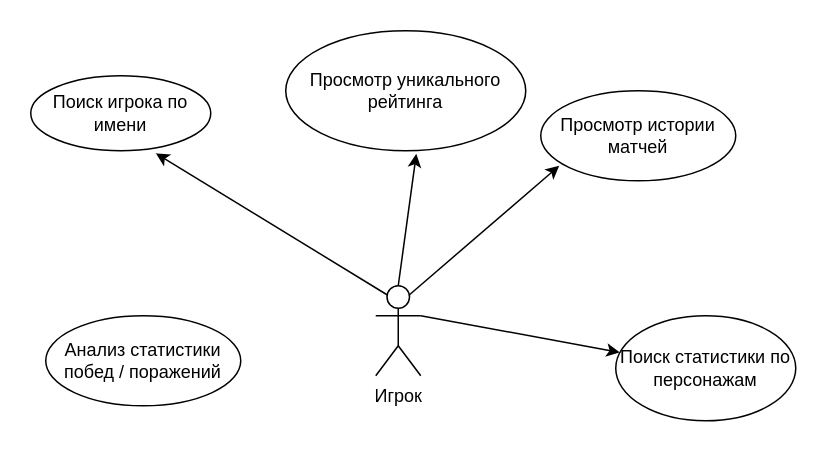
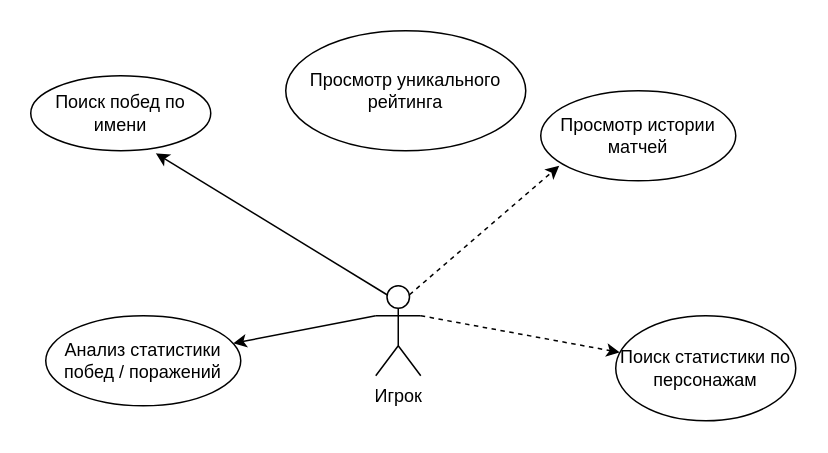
(121, 113) -> (121, 113)
(407, 225) -> none
(482, 233) -> (482, 233)
none -> (309, 329)
(515, 333) -> (515, 333)
